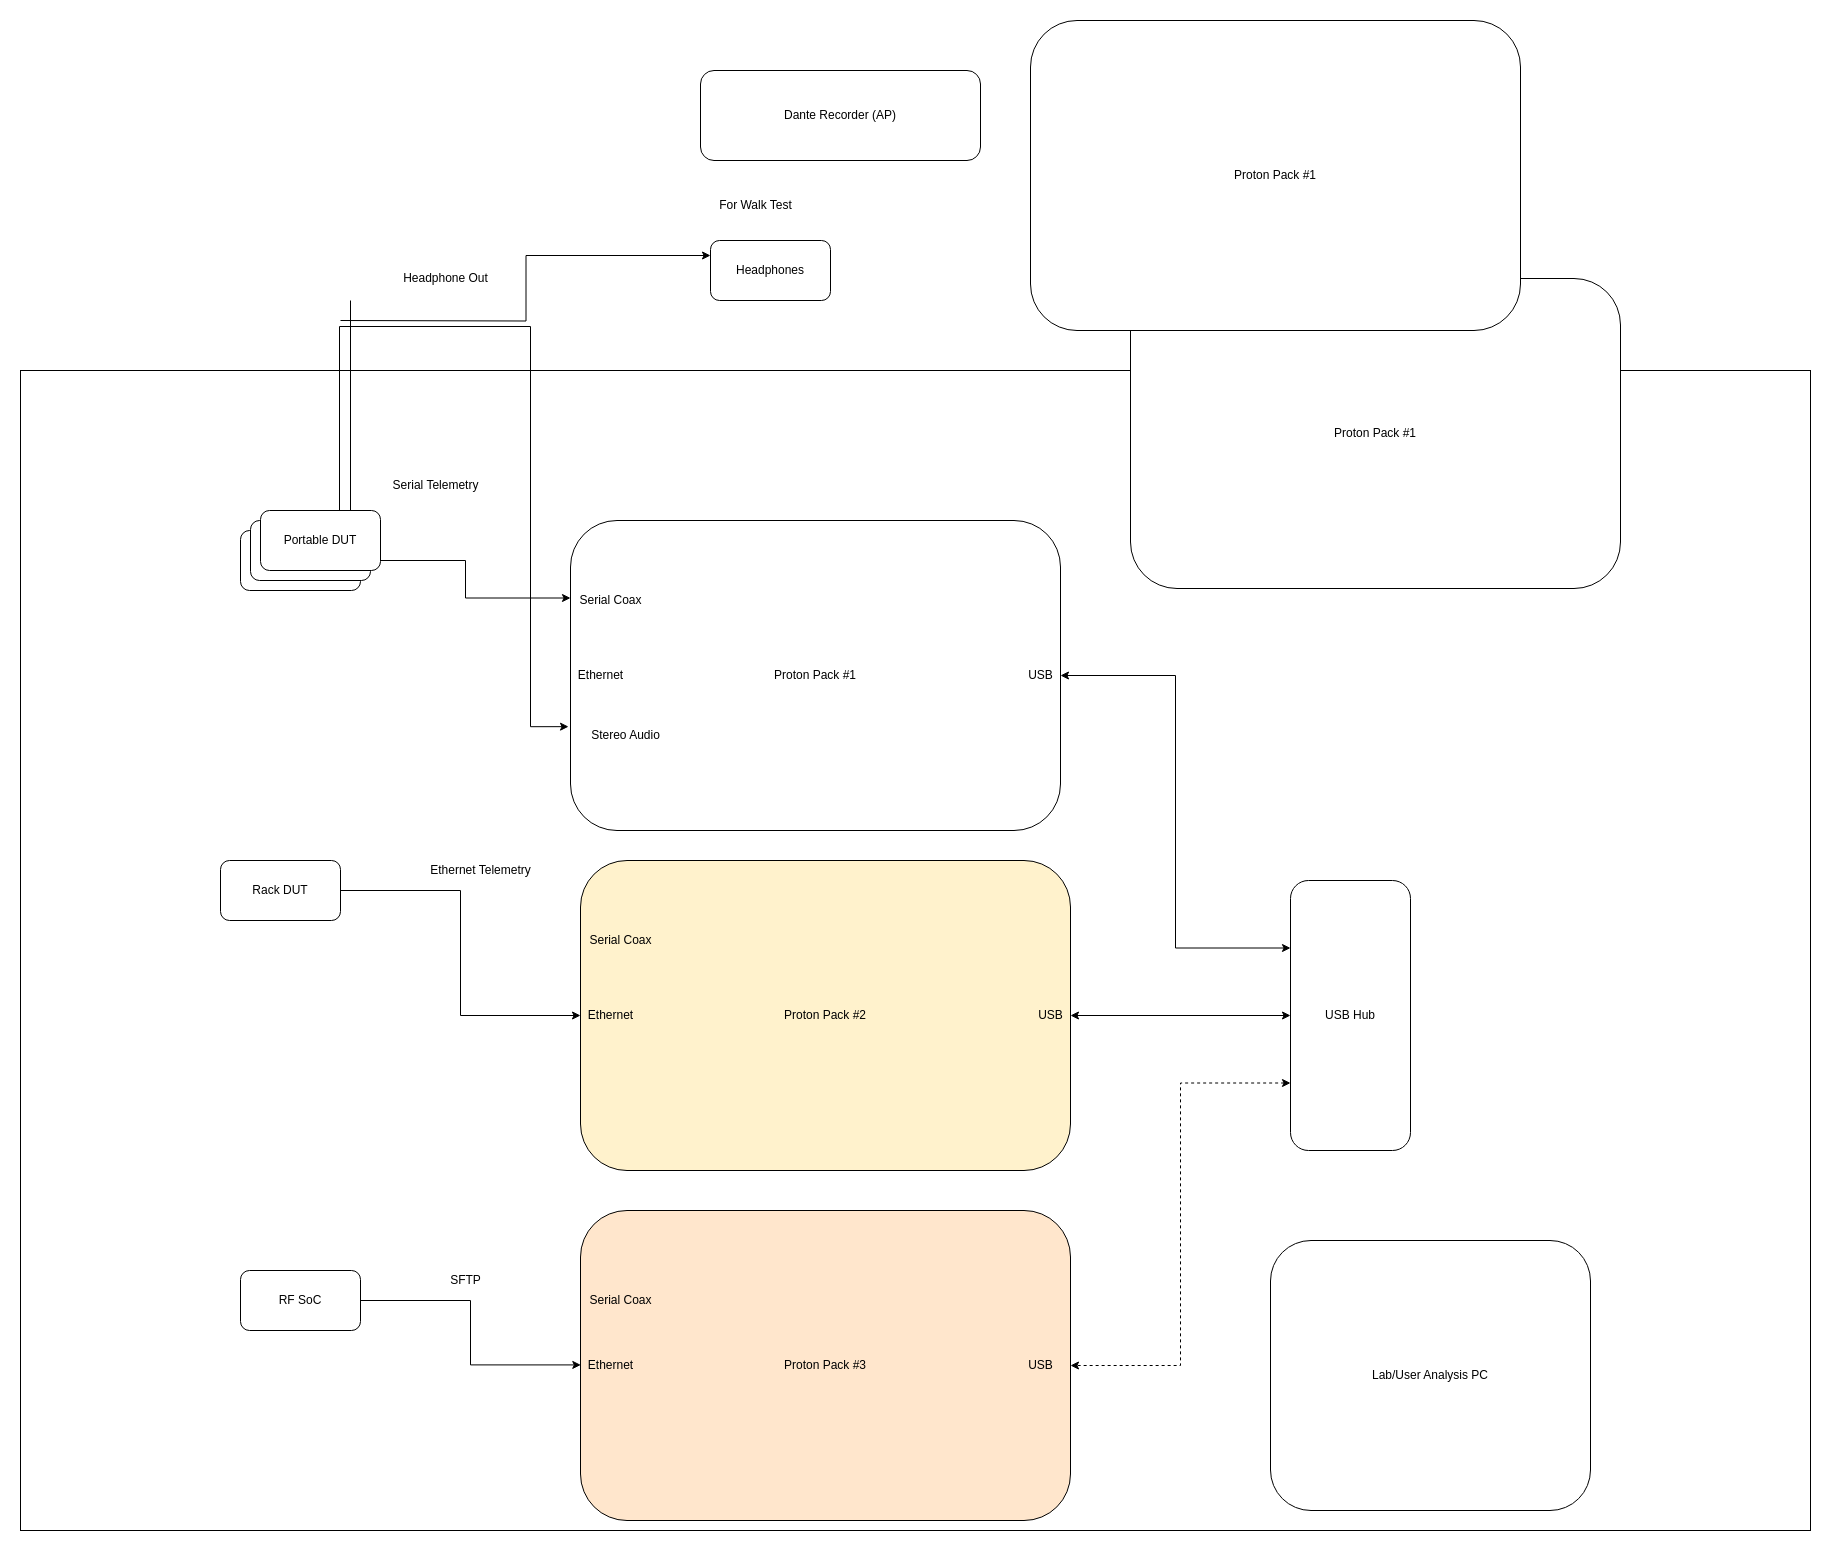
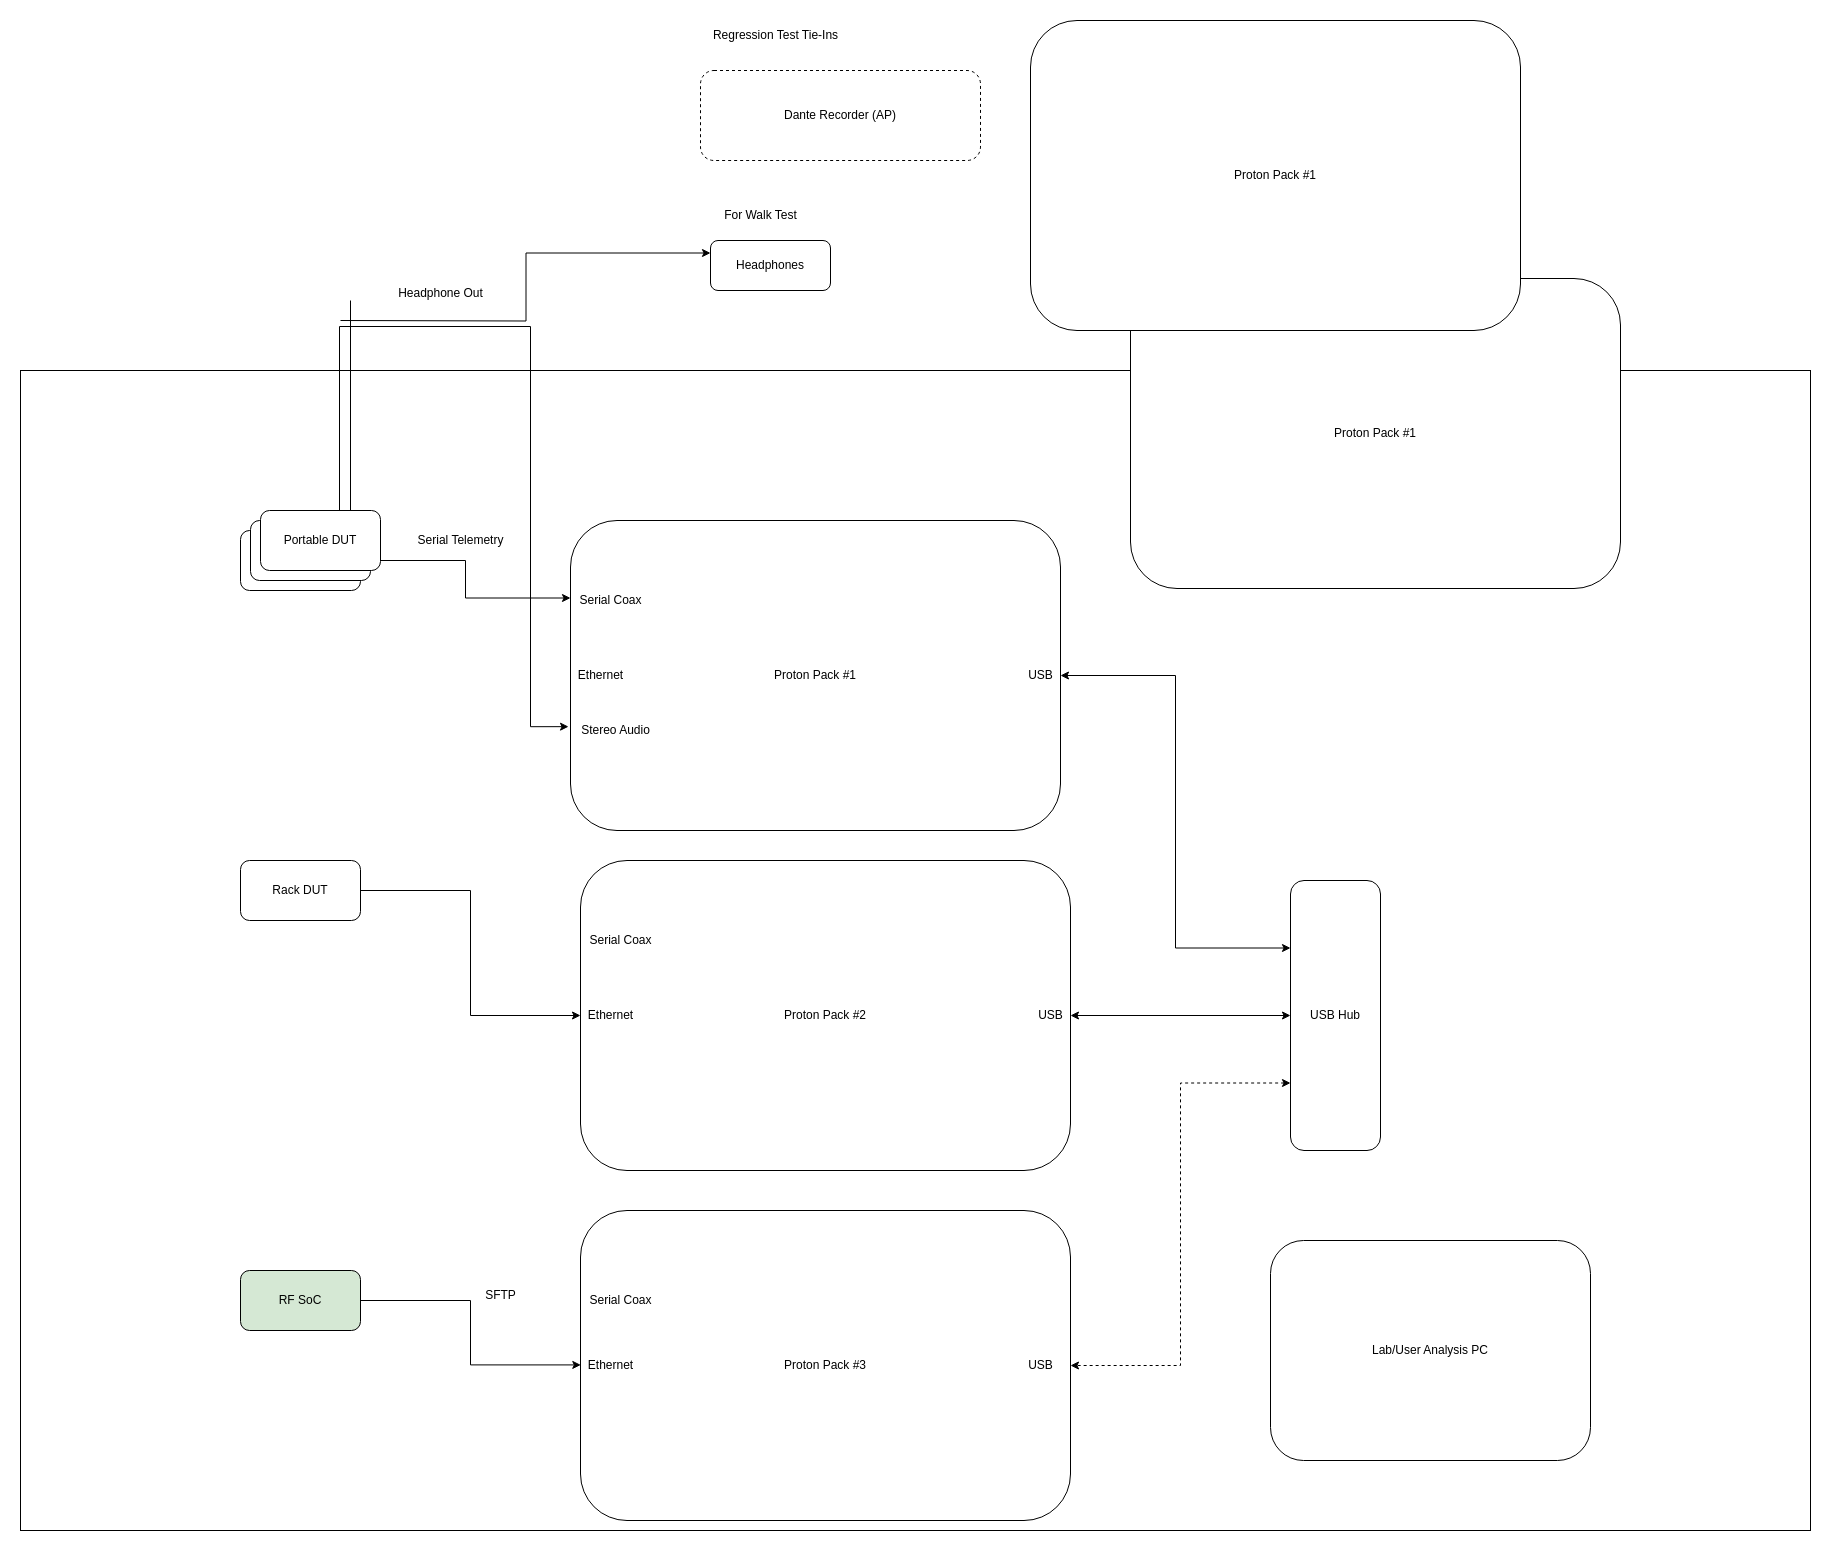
none -> (776, 36)
(841, 116) -> (841, 116)
(756, 206) -> (761, 216)
(771, 271) -> (771, 266)
(446, 279) -> (441, 294)
(436, 486) -> (461, 541)
(626, 736) -> (616, 731)
(481, 871) -> none
(281, 891) -> (301, 891)
(826, 1016) -> (826, 1016)
(1351, 1016) -> (1336, 1016)
(466, 1281) -> (501, 1296)
(301, 1301) -> (301, 1301)
(826, 1366) -> (826, 1366)
(1431, 1376) -> (1431, 1351)
